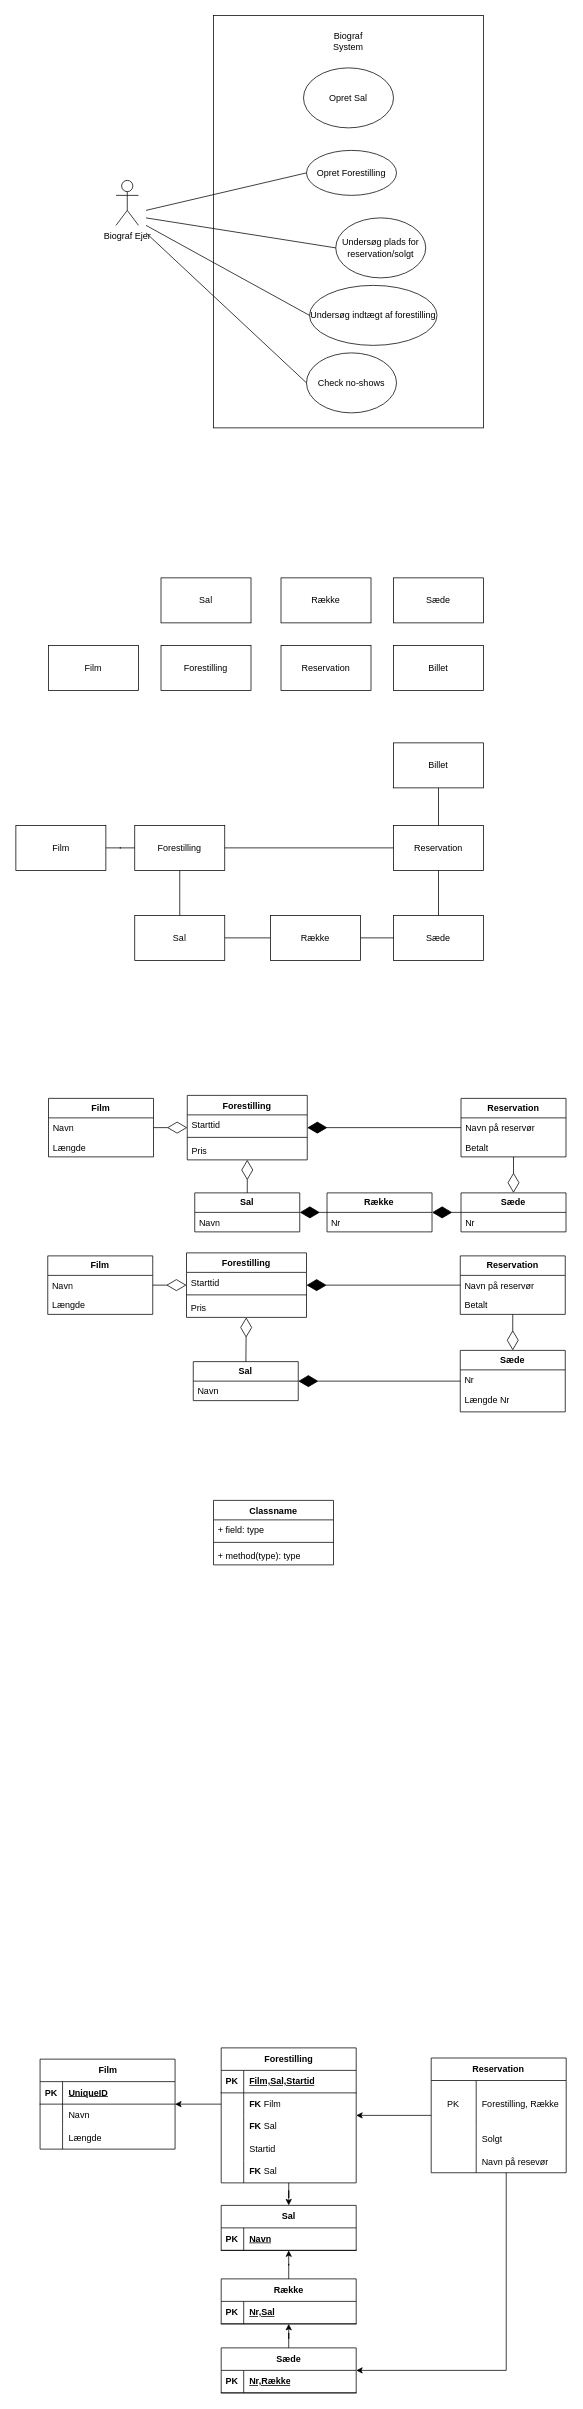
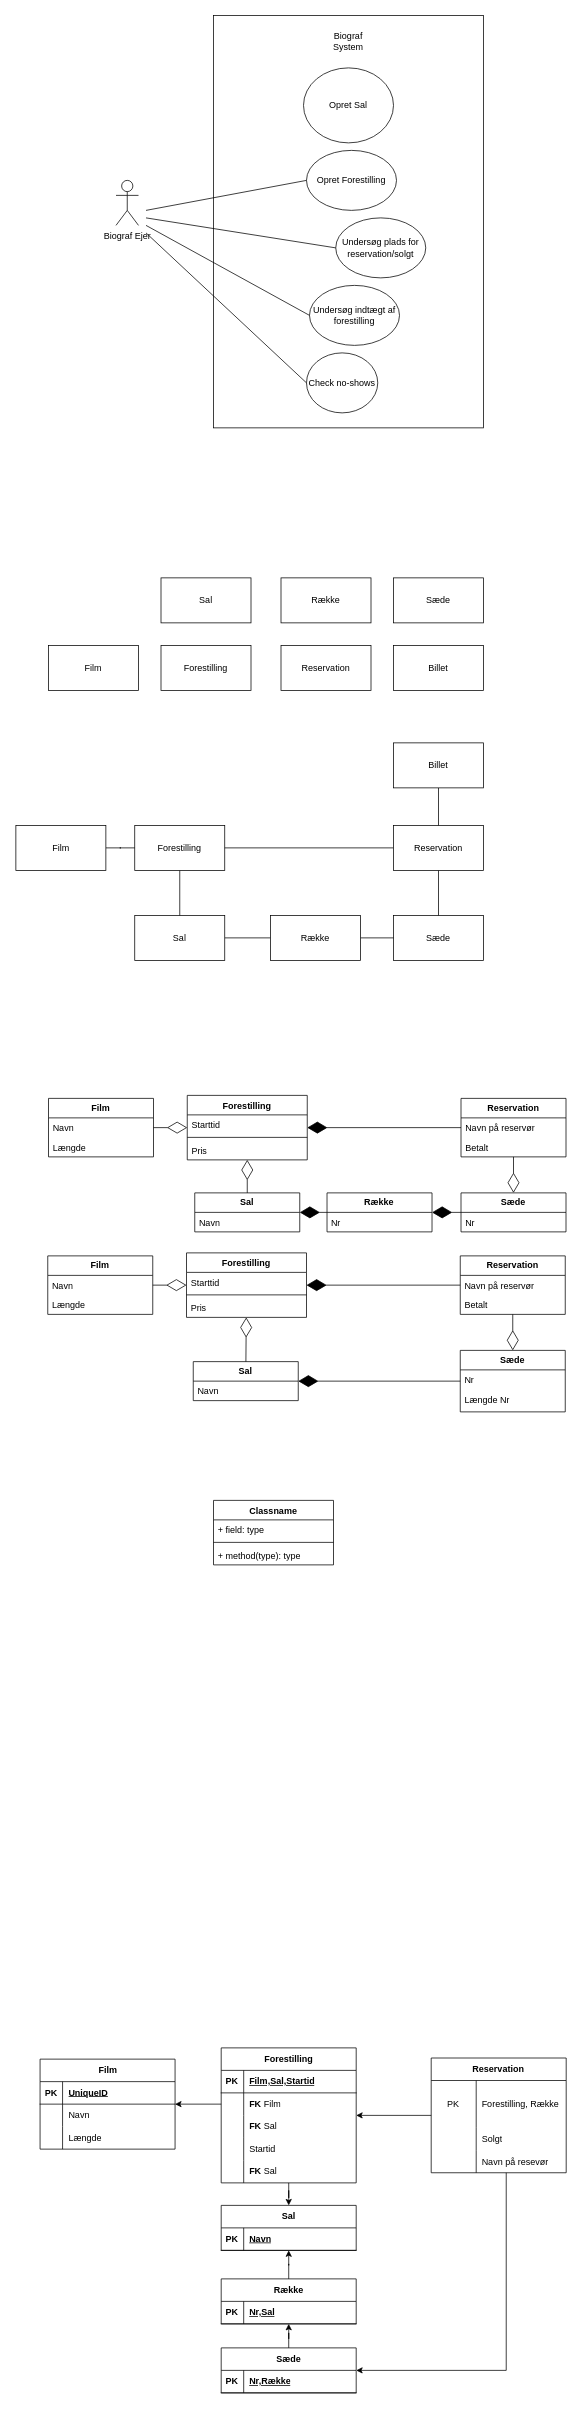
(348, 98) -> (348, 105)
(351, 173) -> (351, 180)
(373, 315) -> (354, 315)
(351, 383) -> (342, 383)
